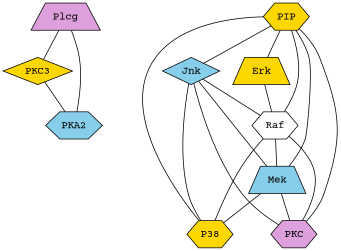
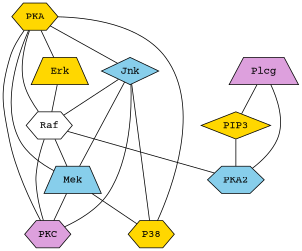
(286, 17) -> (35, 17)
(38, 71) -> (236, 125)
(236, 175) -> (134, 150)
